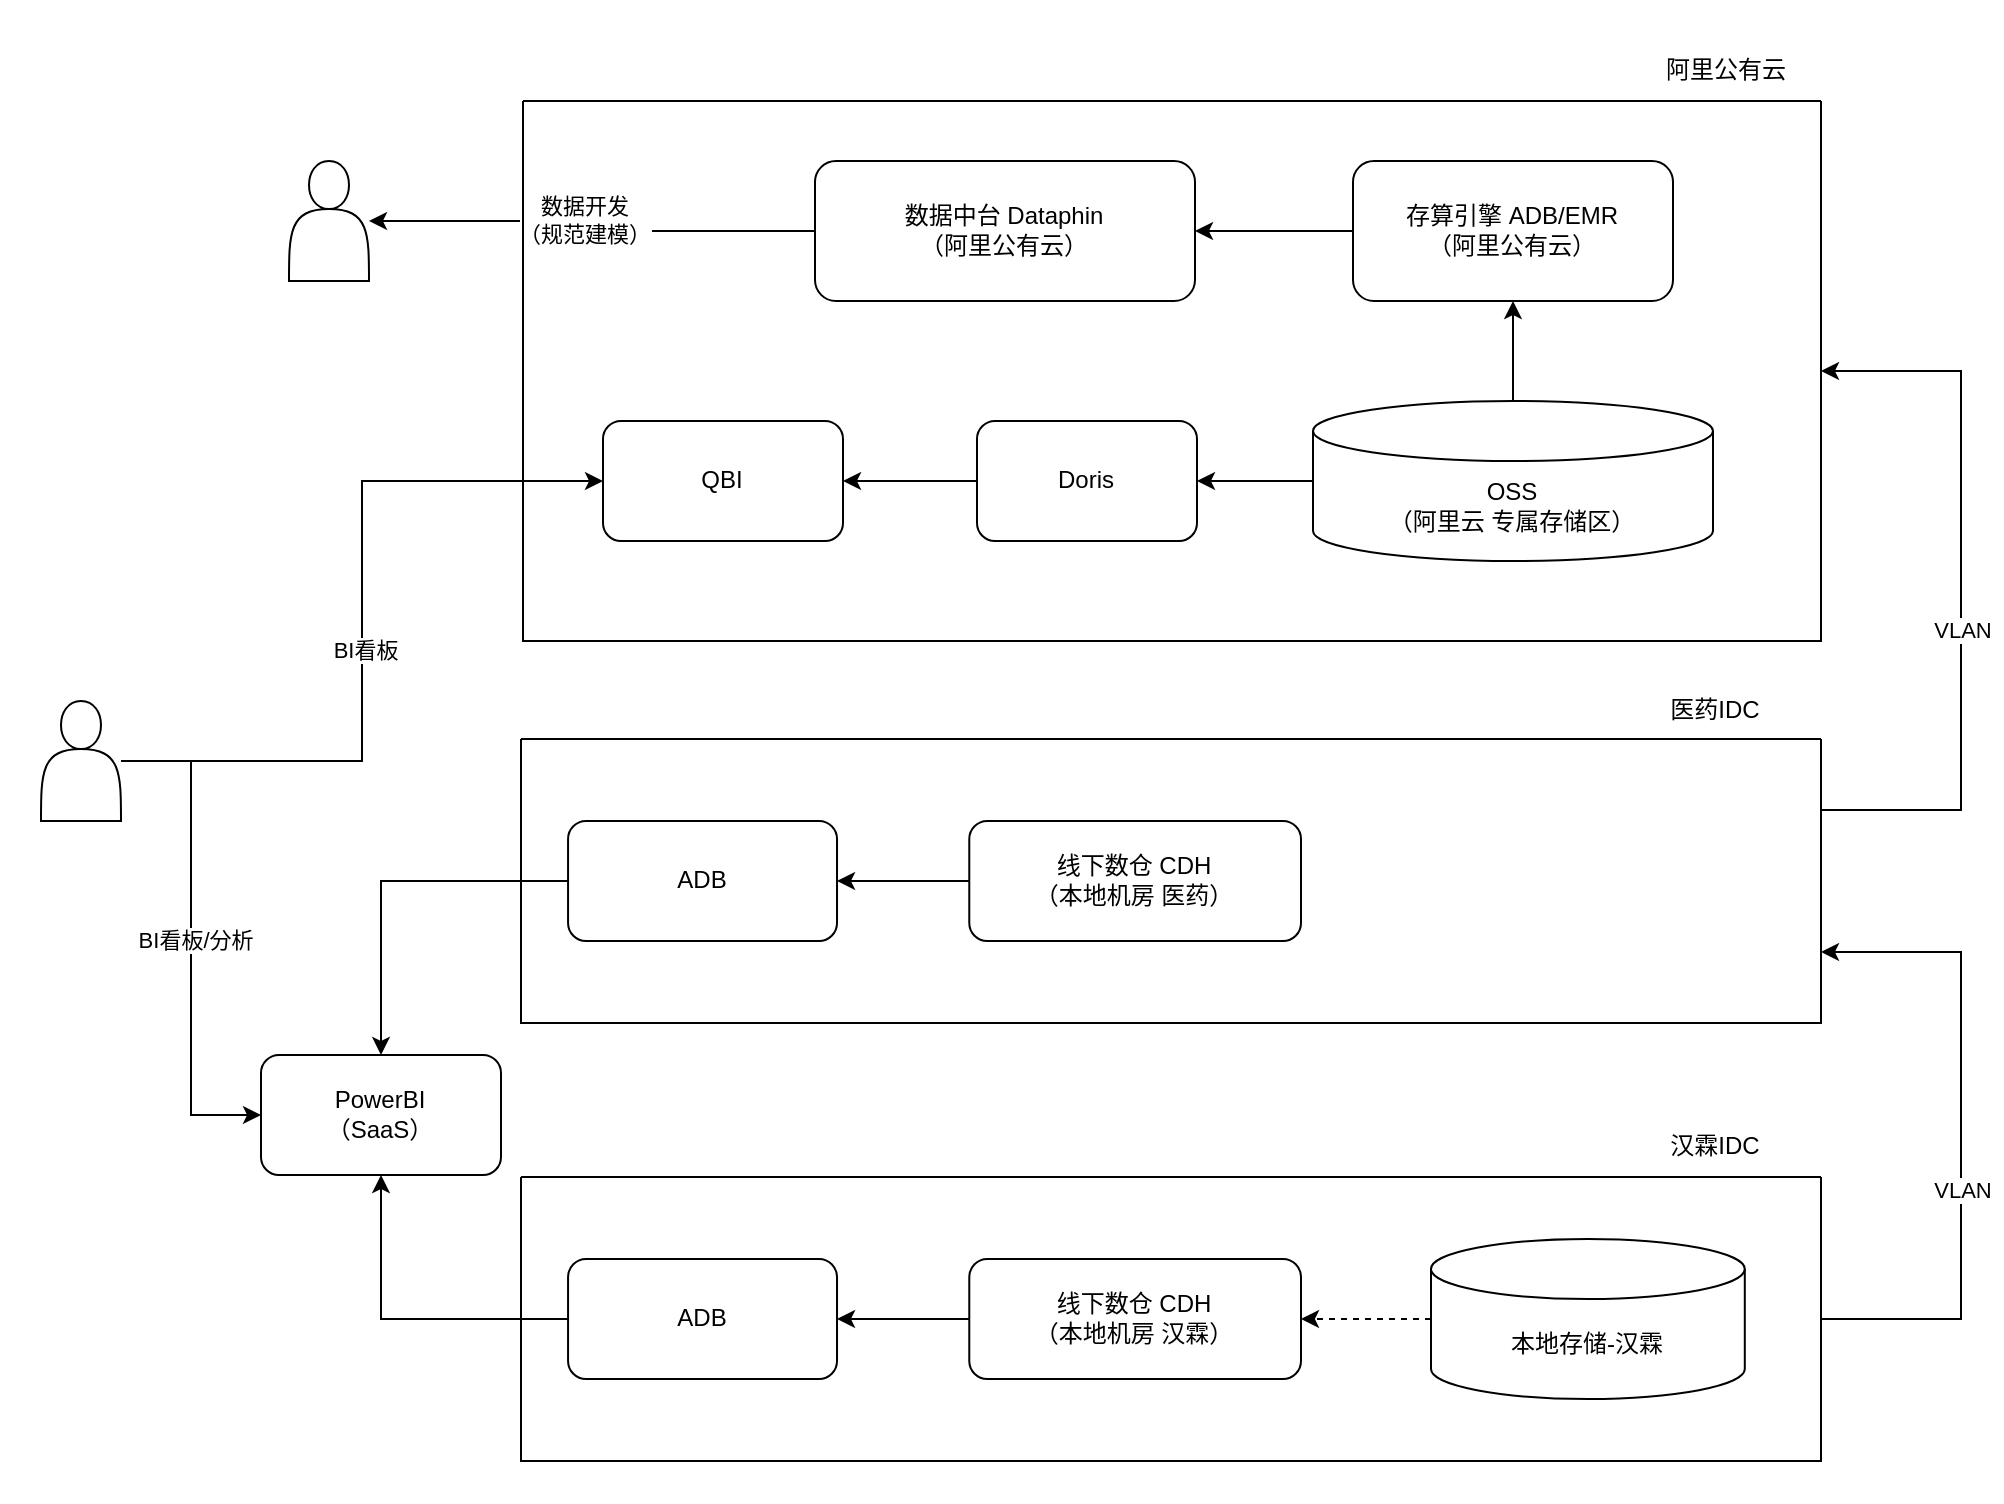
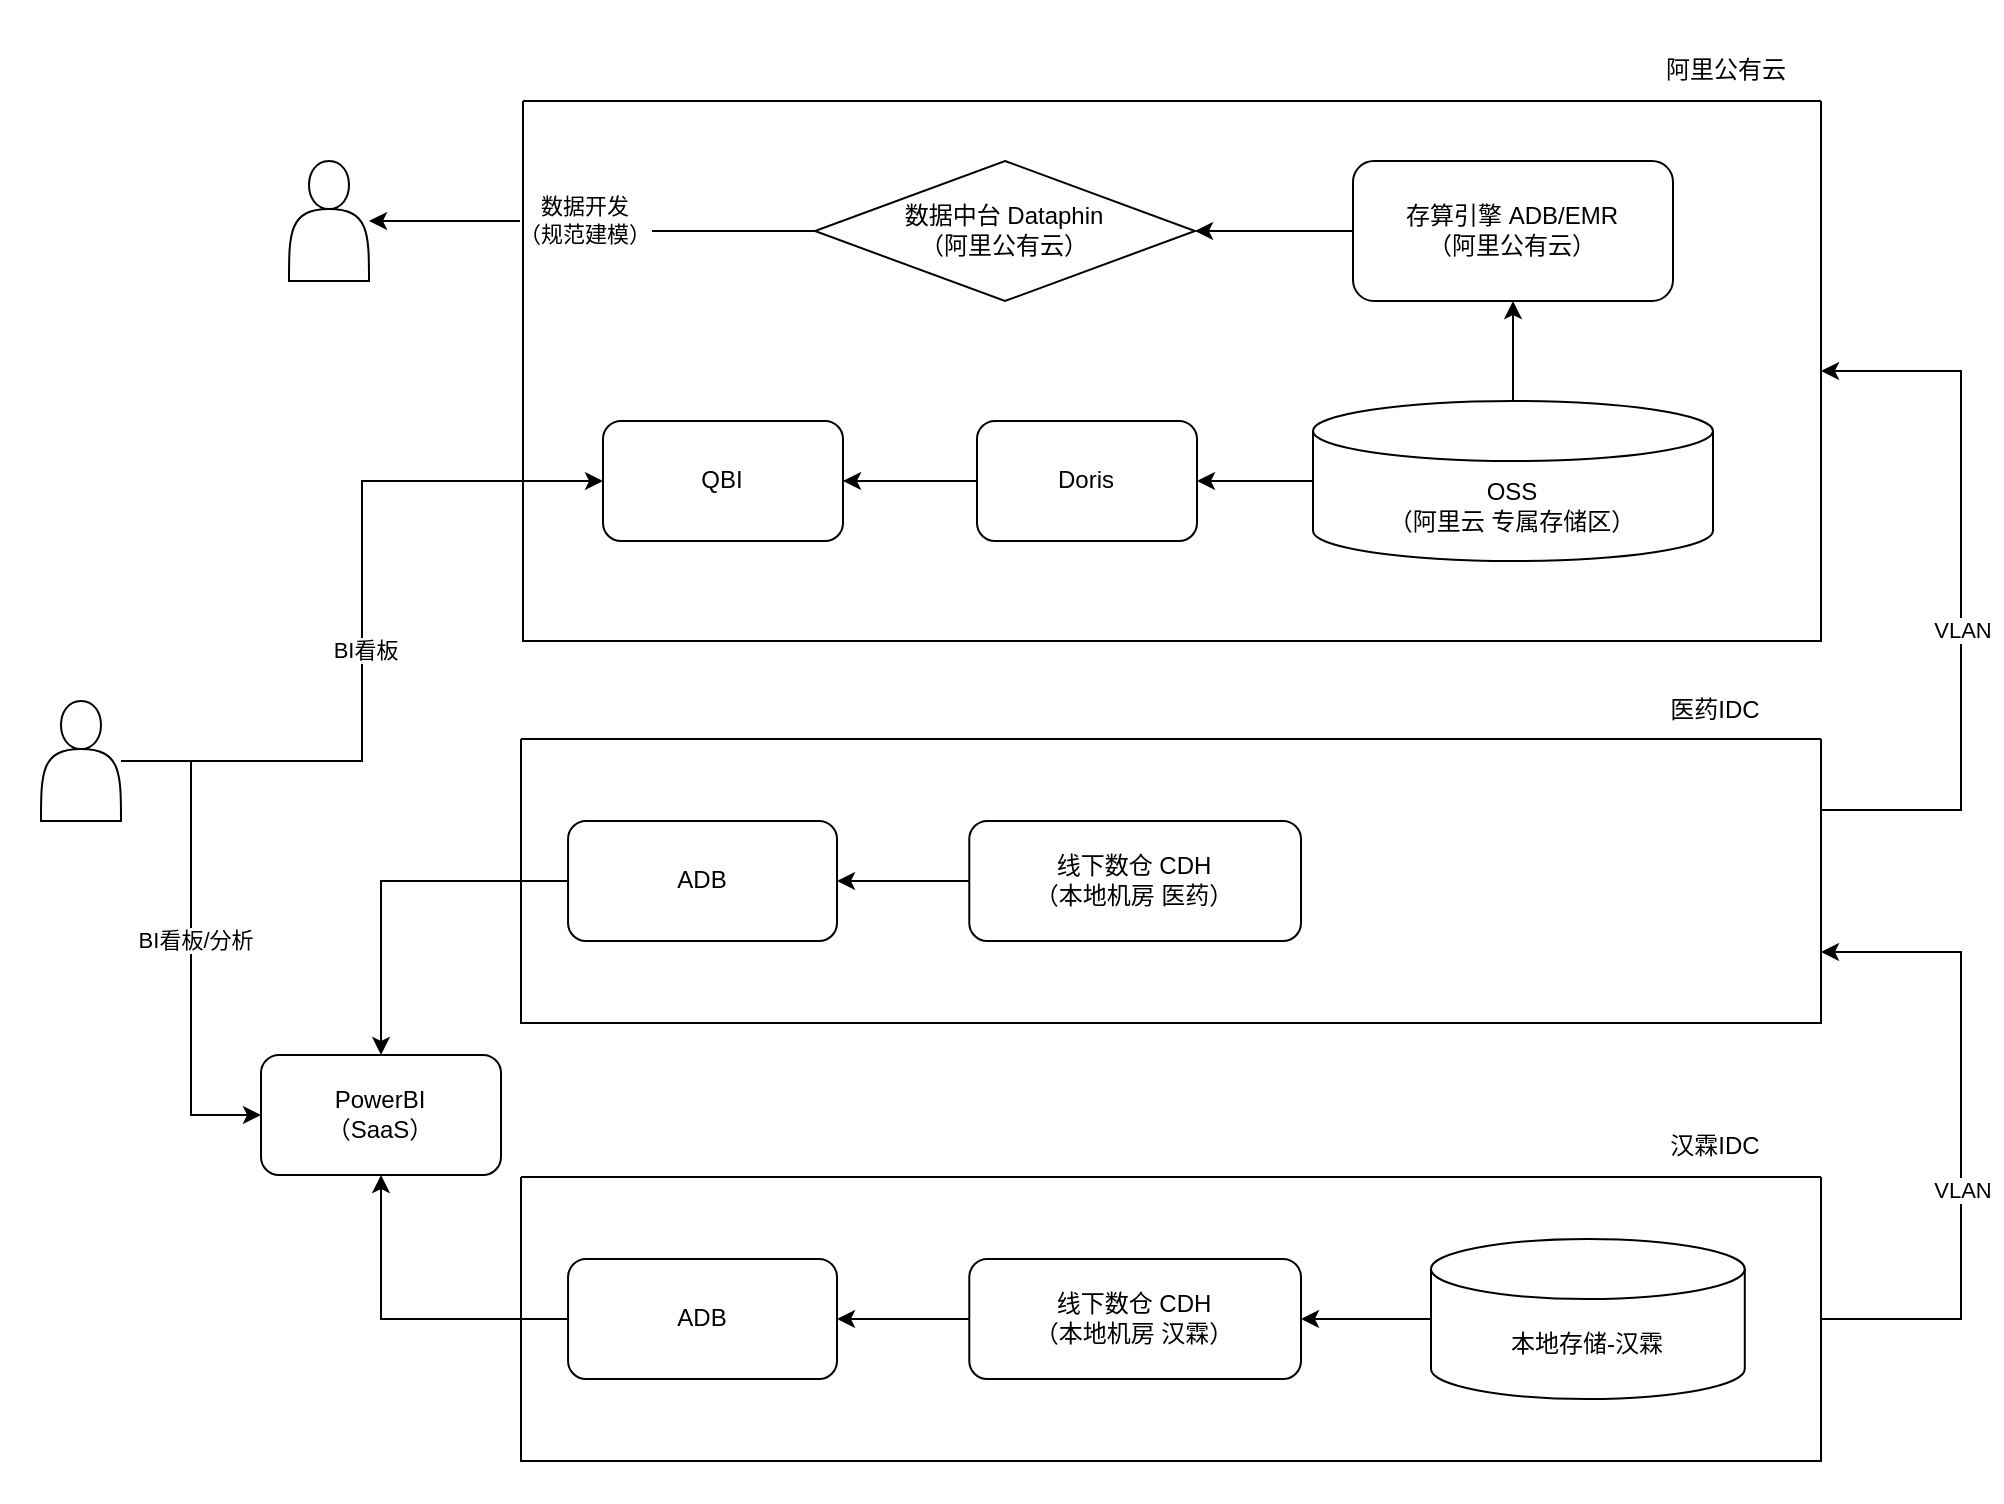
(1005, 231) -> (1005, 231)
(1370, 1319) -> (1370, 1319)
